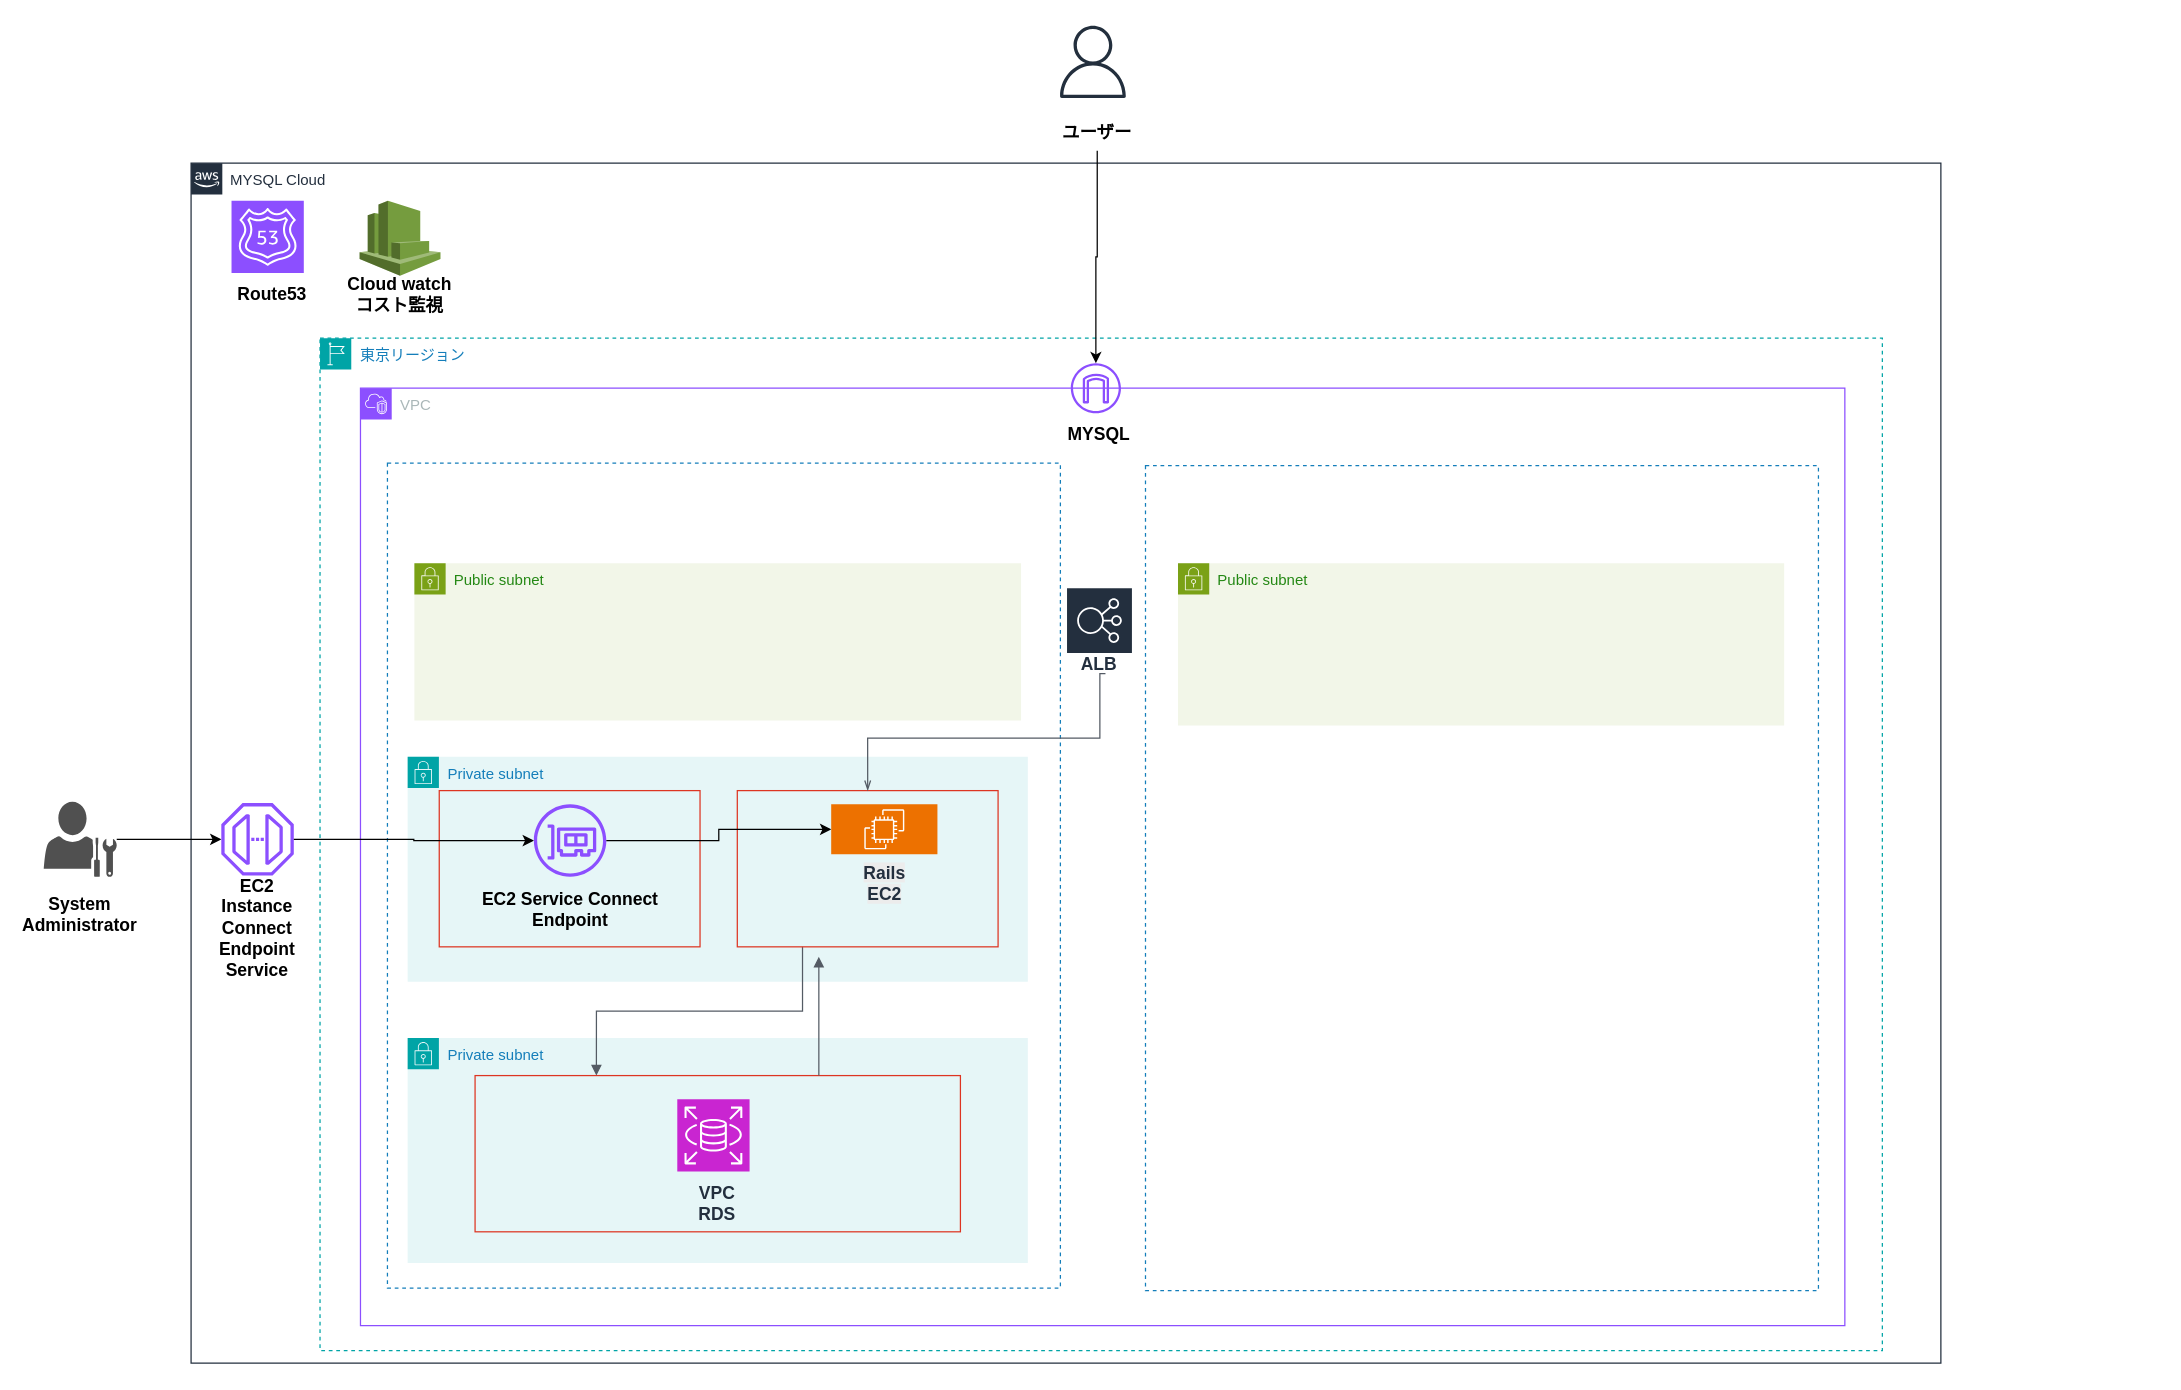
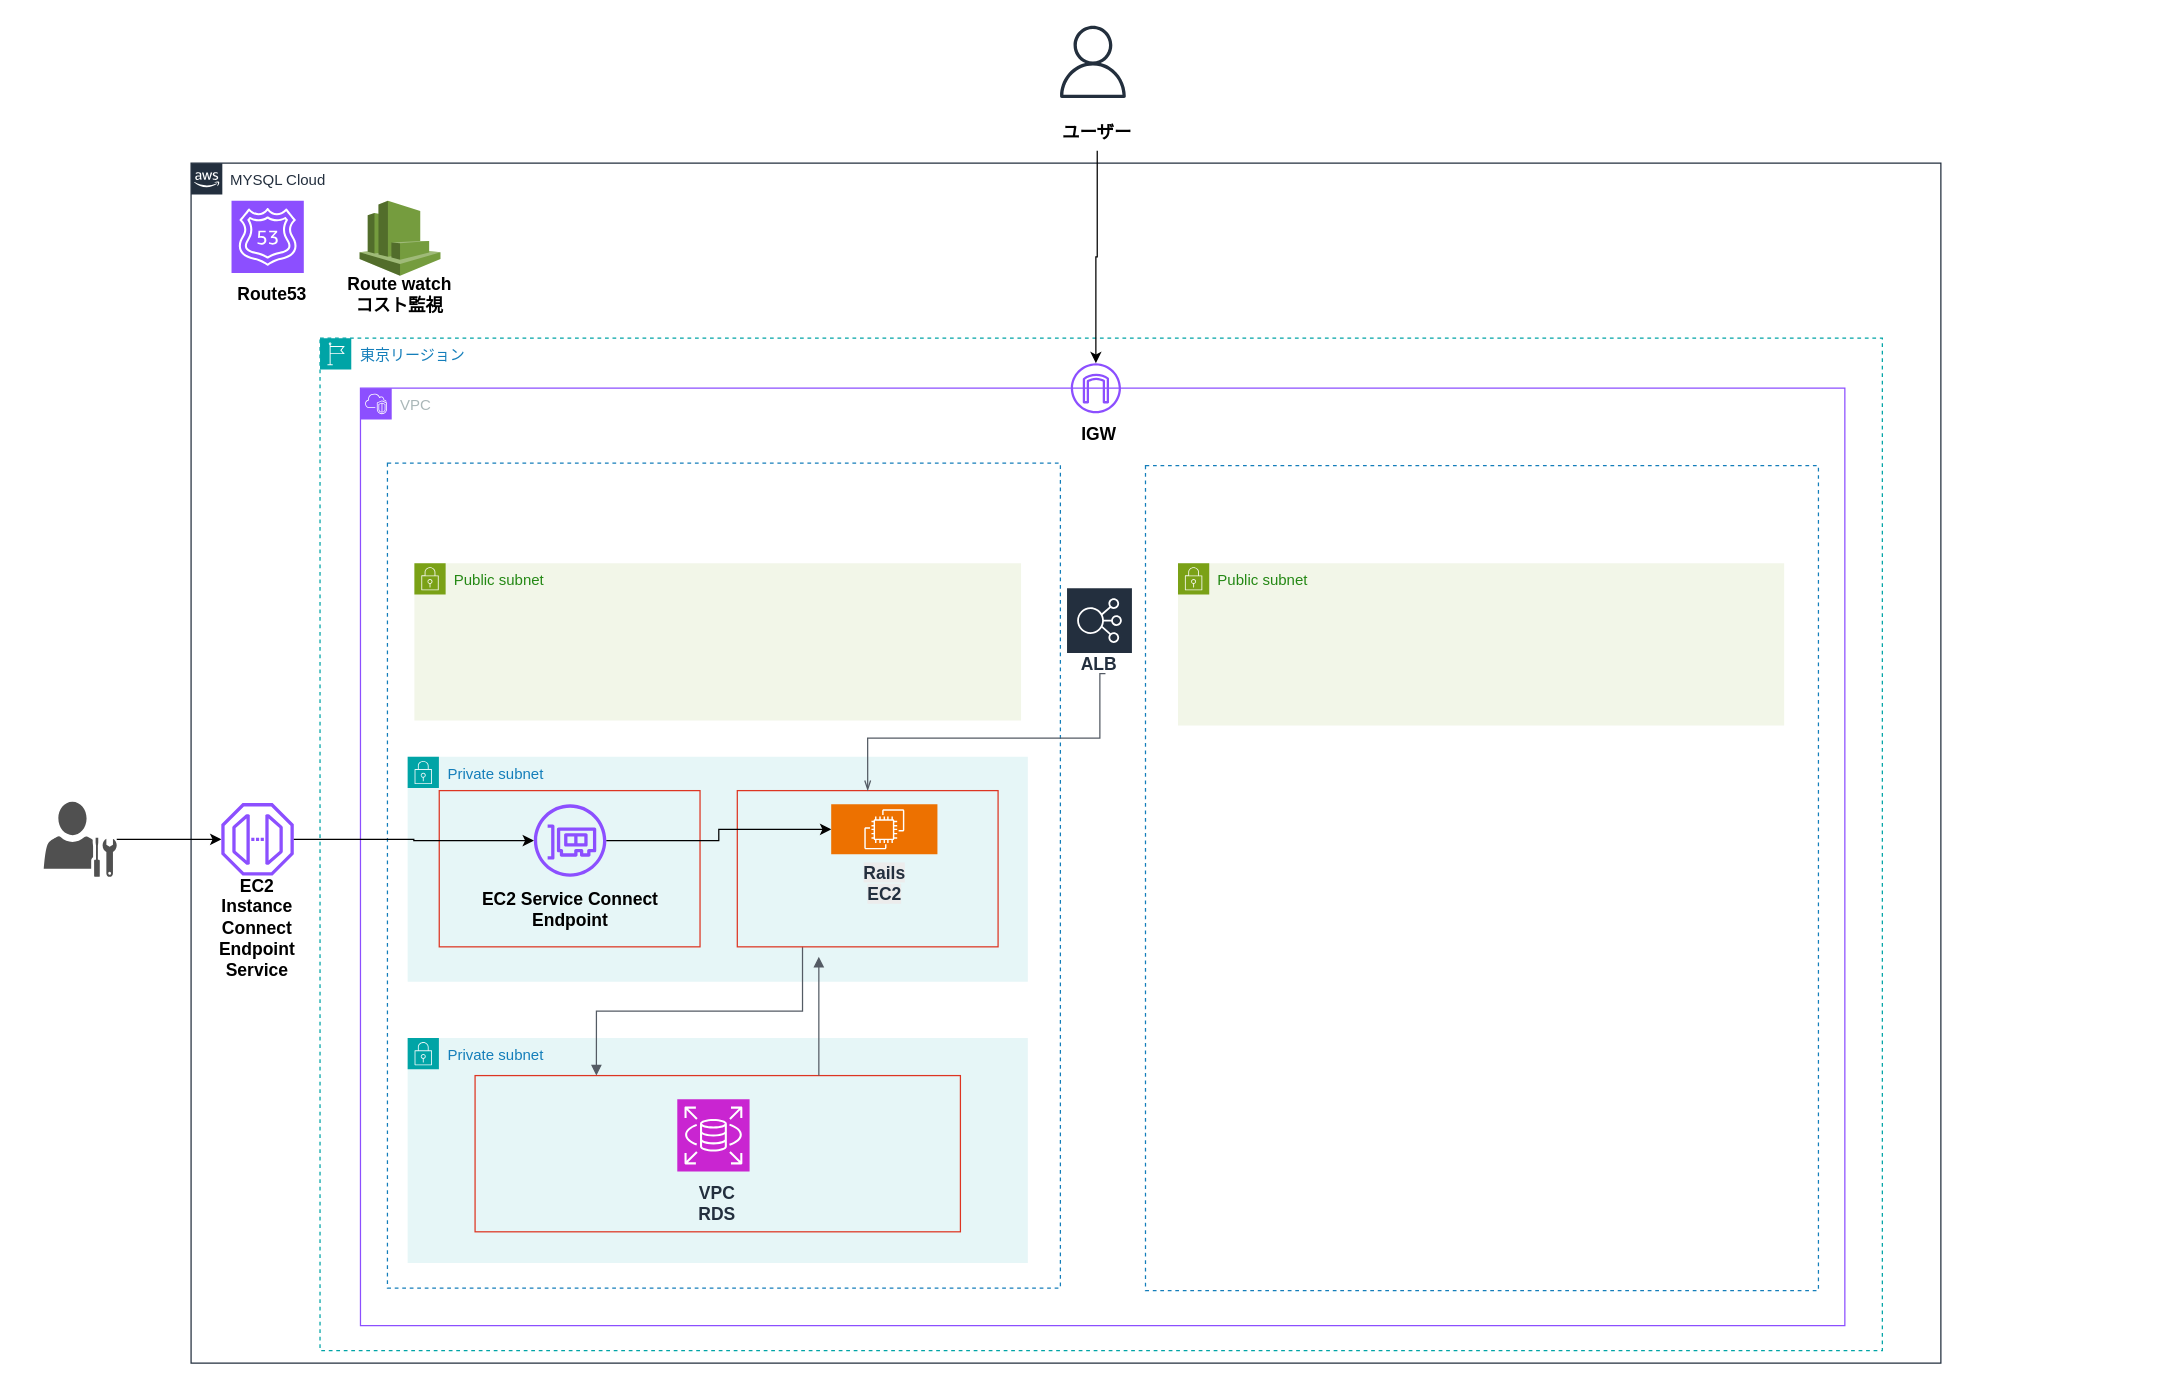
(400, 294) -> (400, 294)
(1099, 434) -> (1099, 434)
(80, 915) -> none
